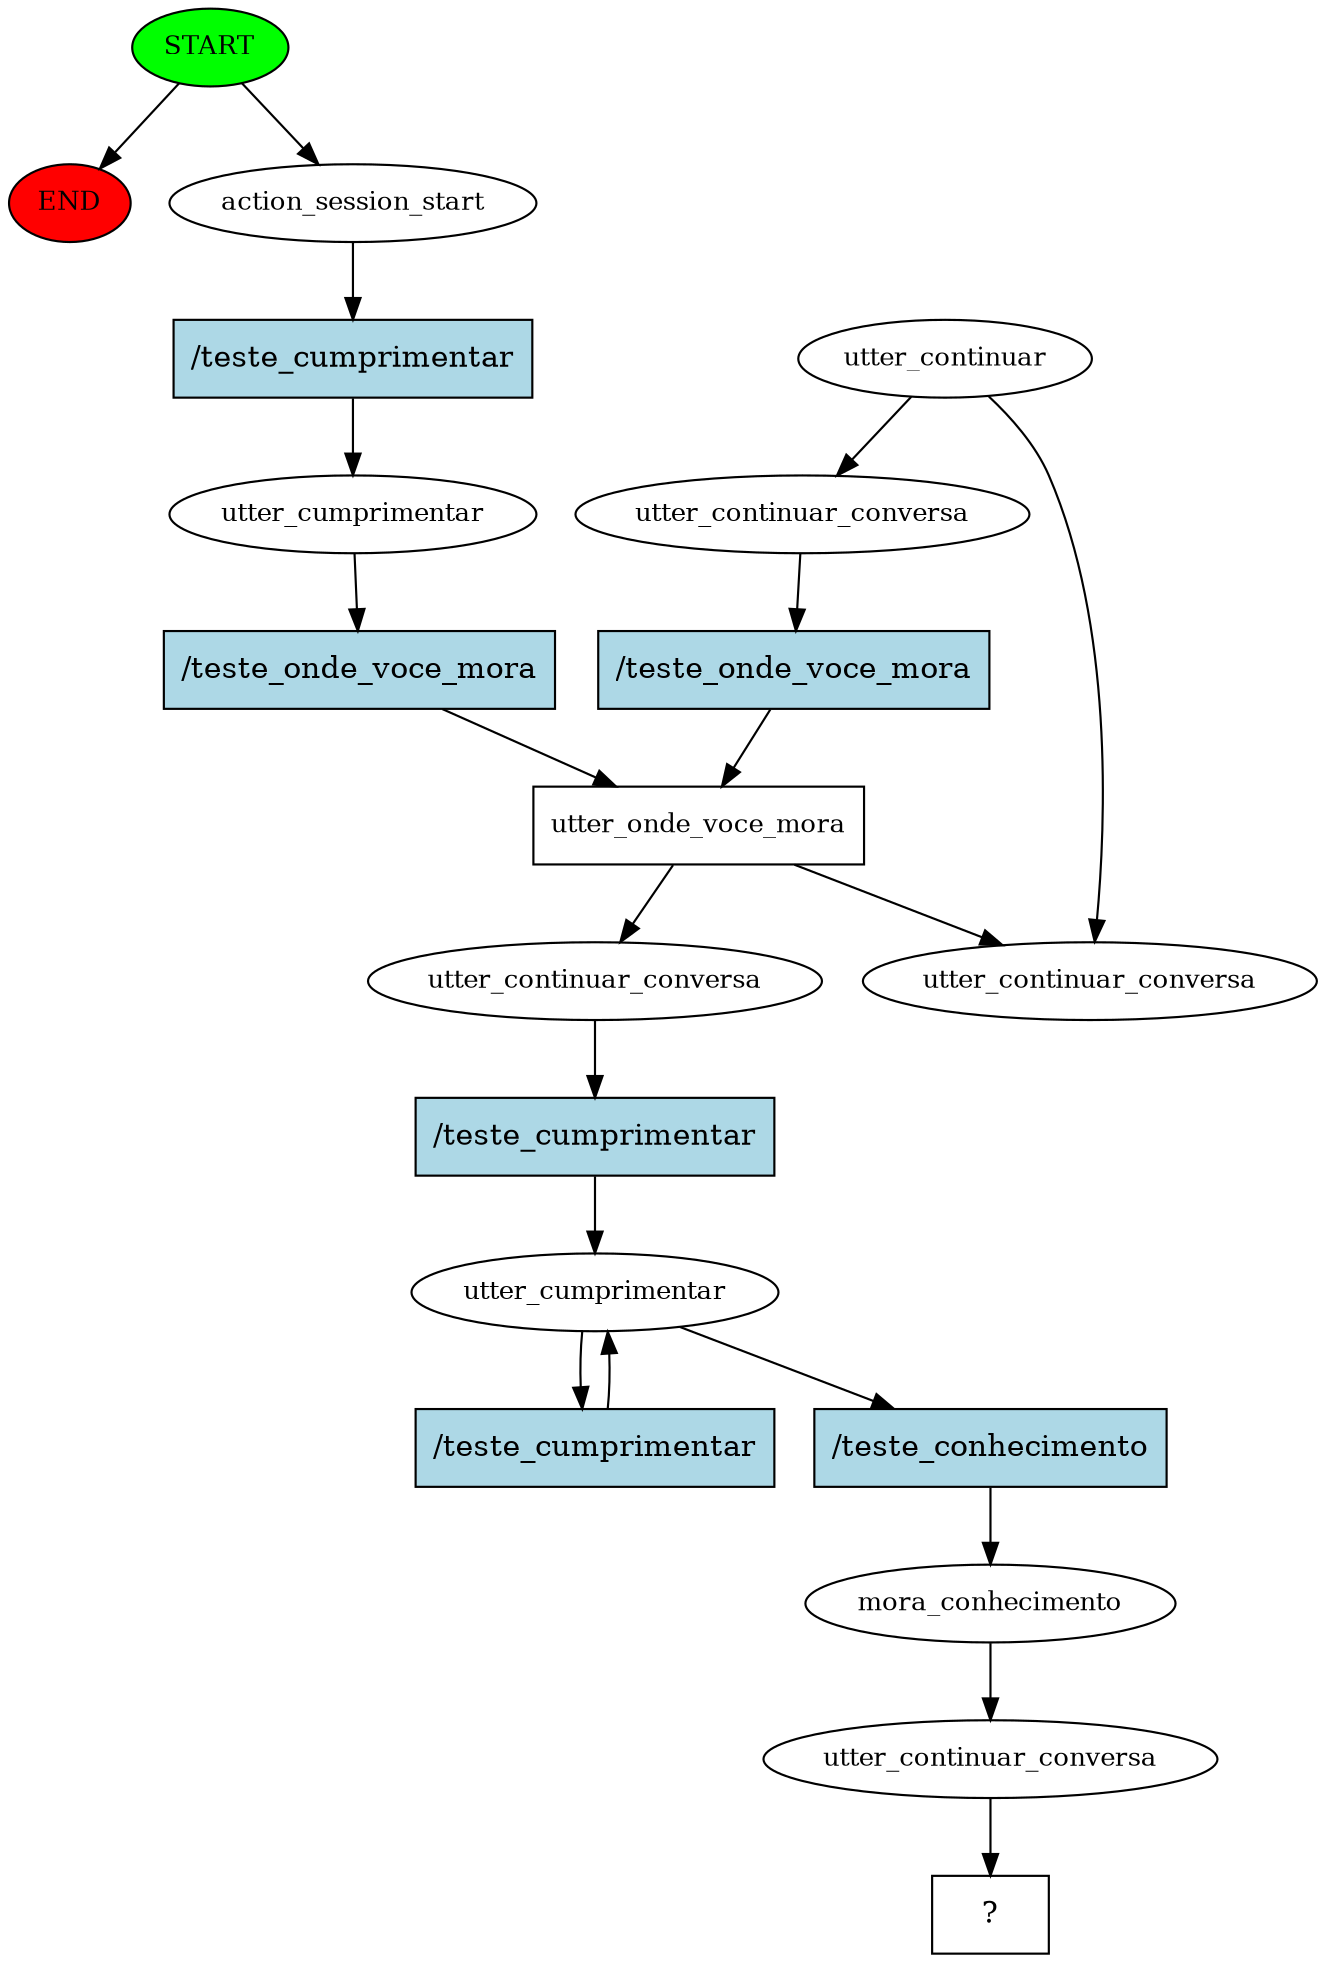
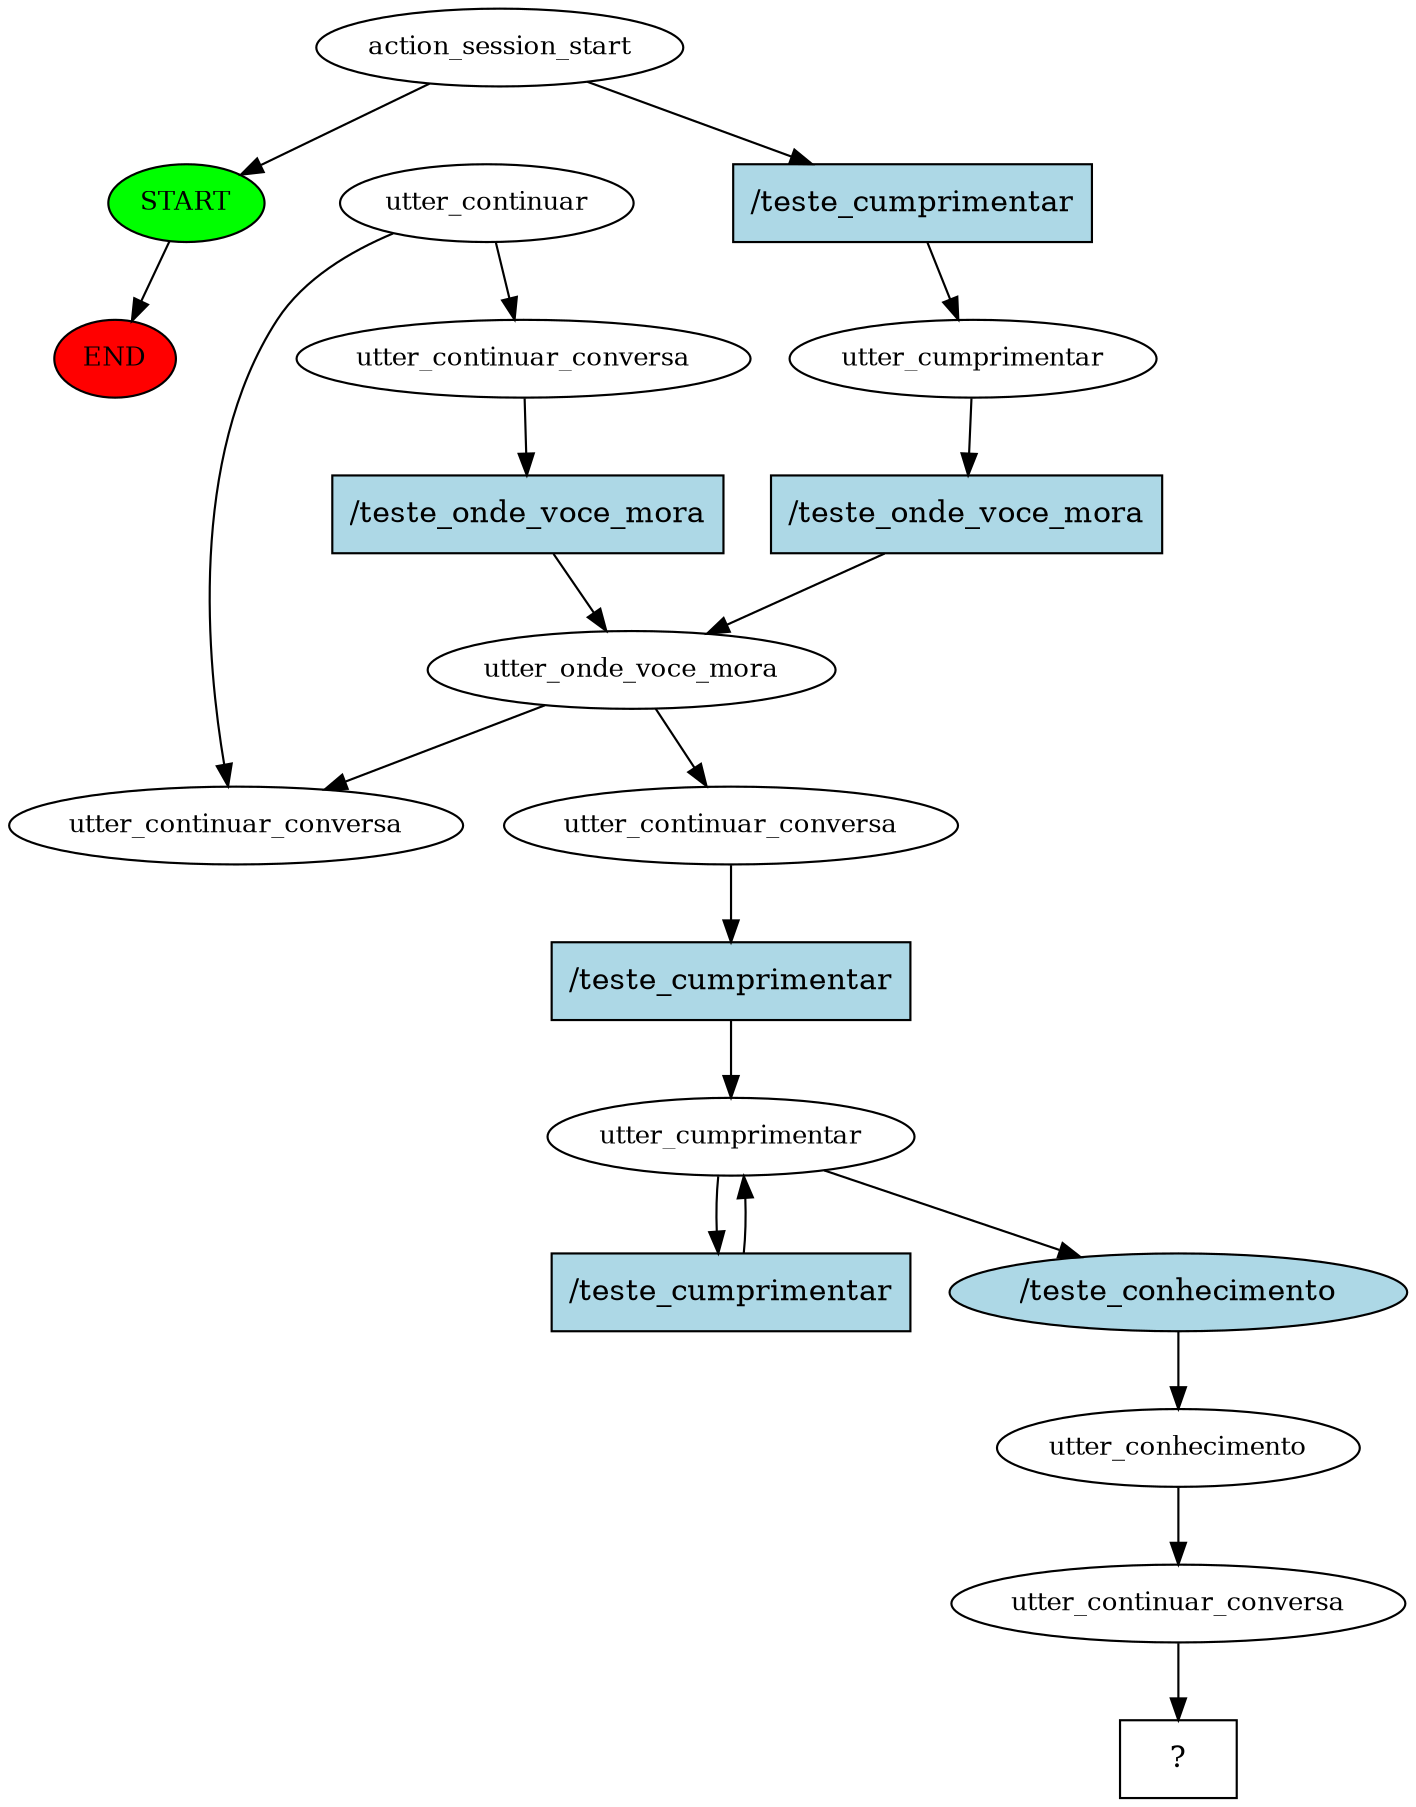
(273, 116) -> (345, 124)
(699, 826) -> (632, 670)
(990, 1448) -> (1178, 1292)
(990, 1604) -> (1178, 1448)
